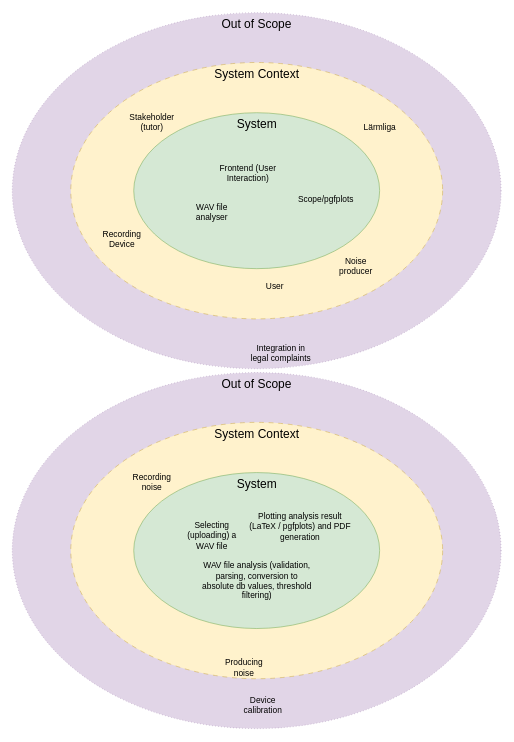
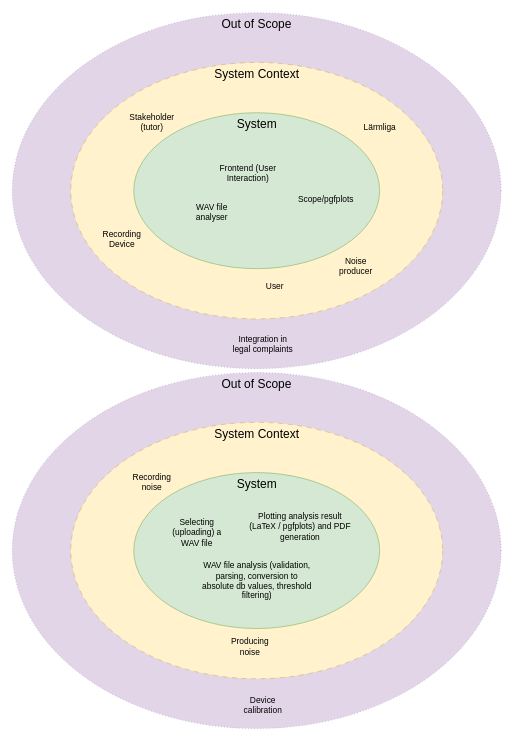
(281, 352) -> (263, 343)
(212, 535) -> (197, 532)
(244, 667) -> (250, 646)
